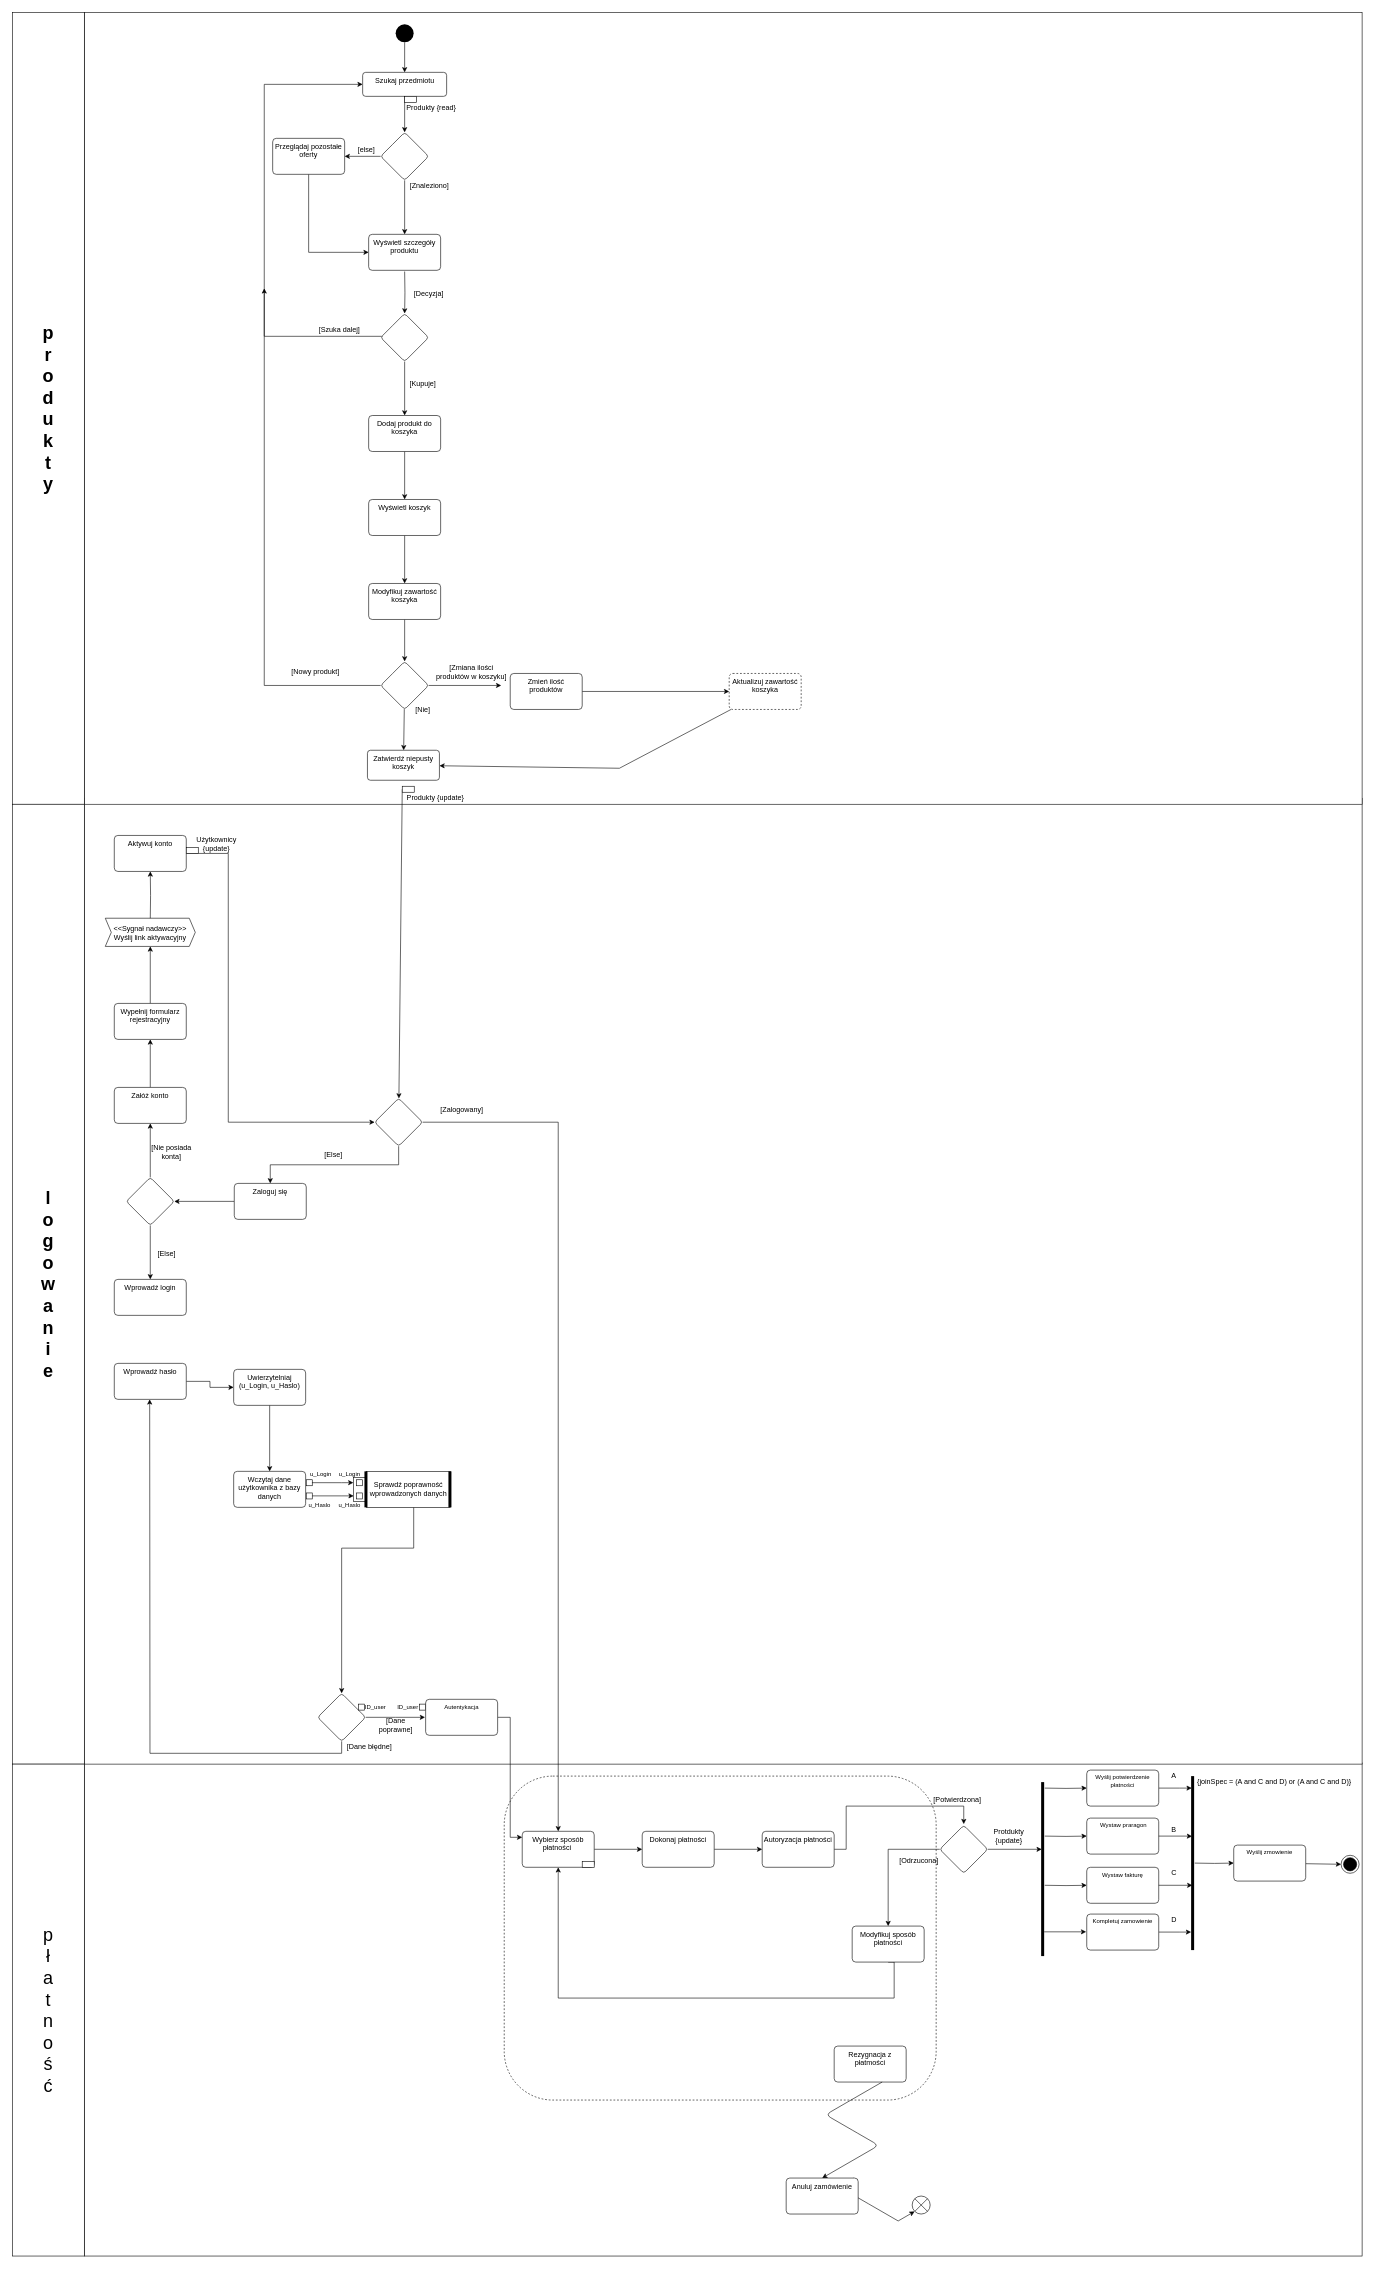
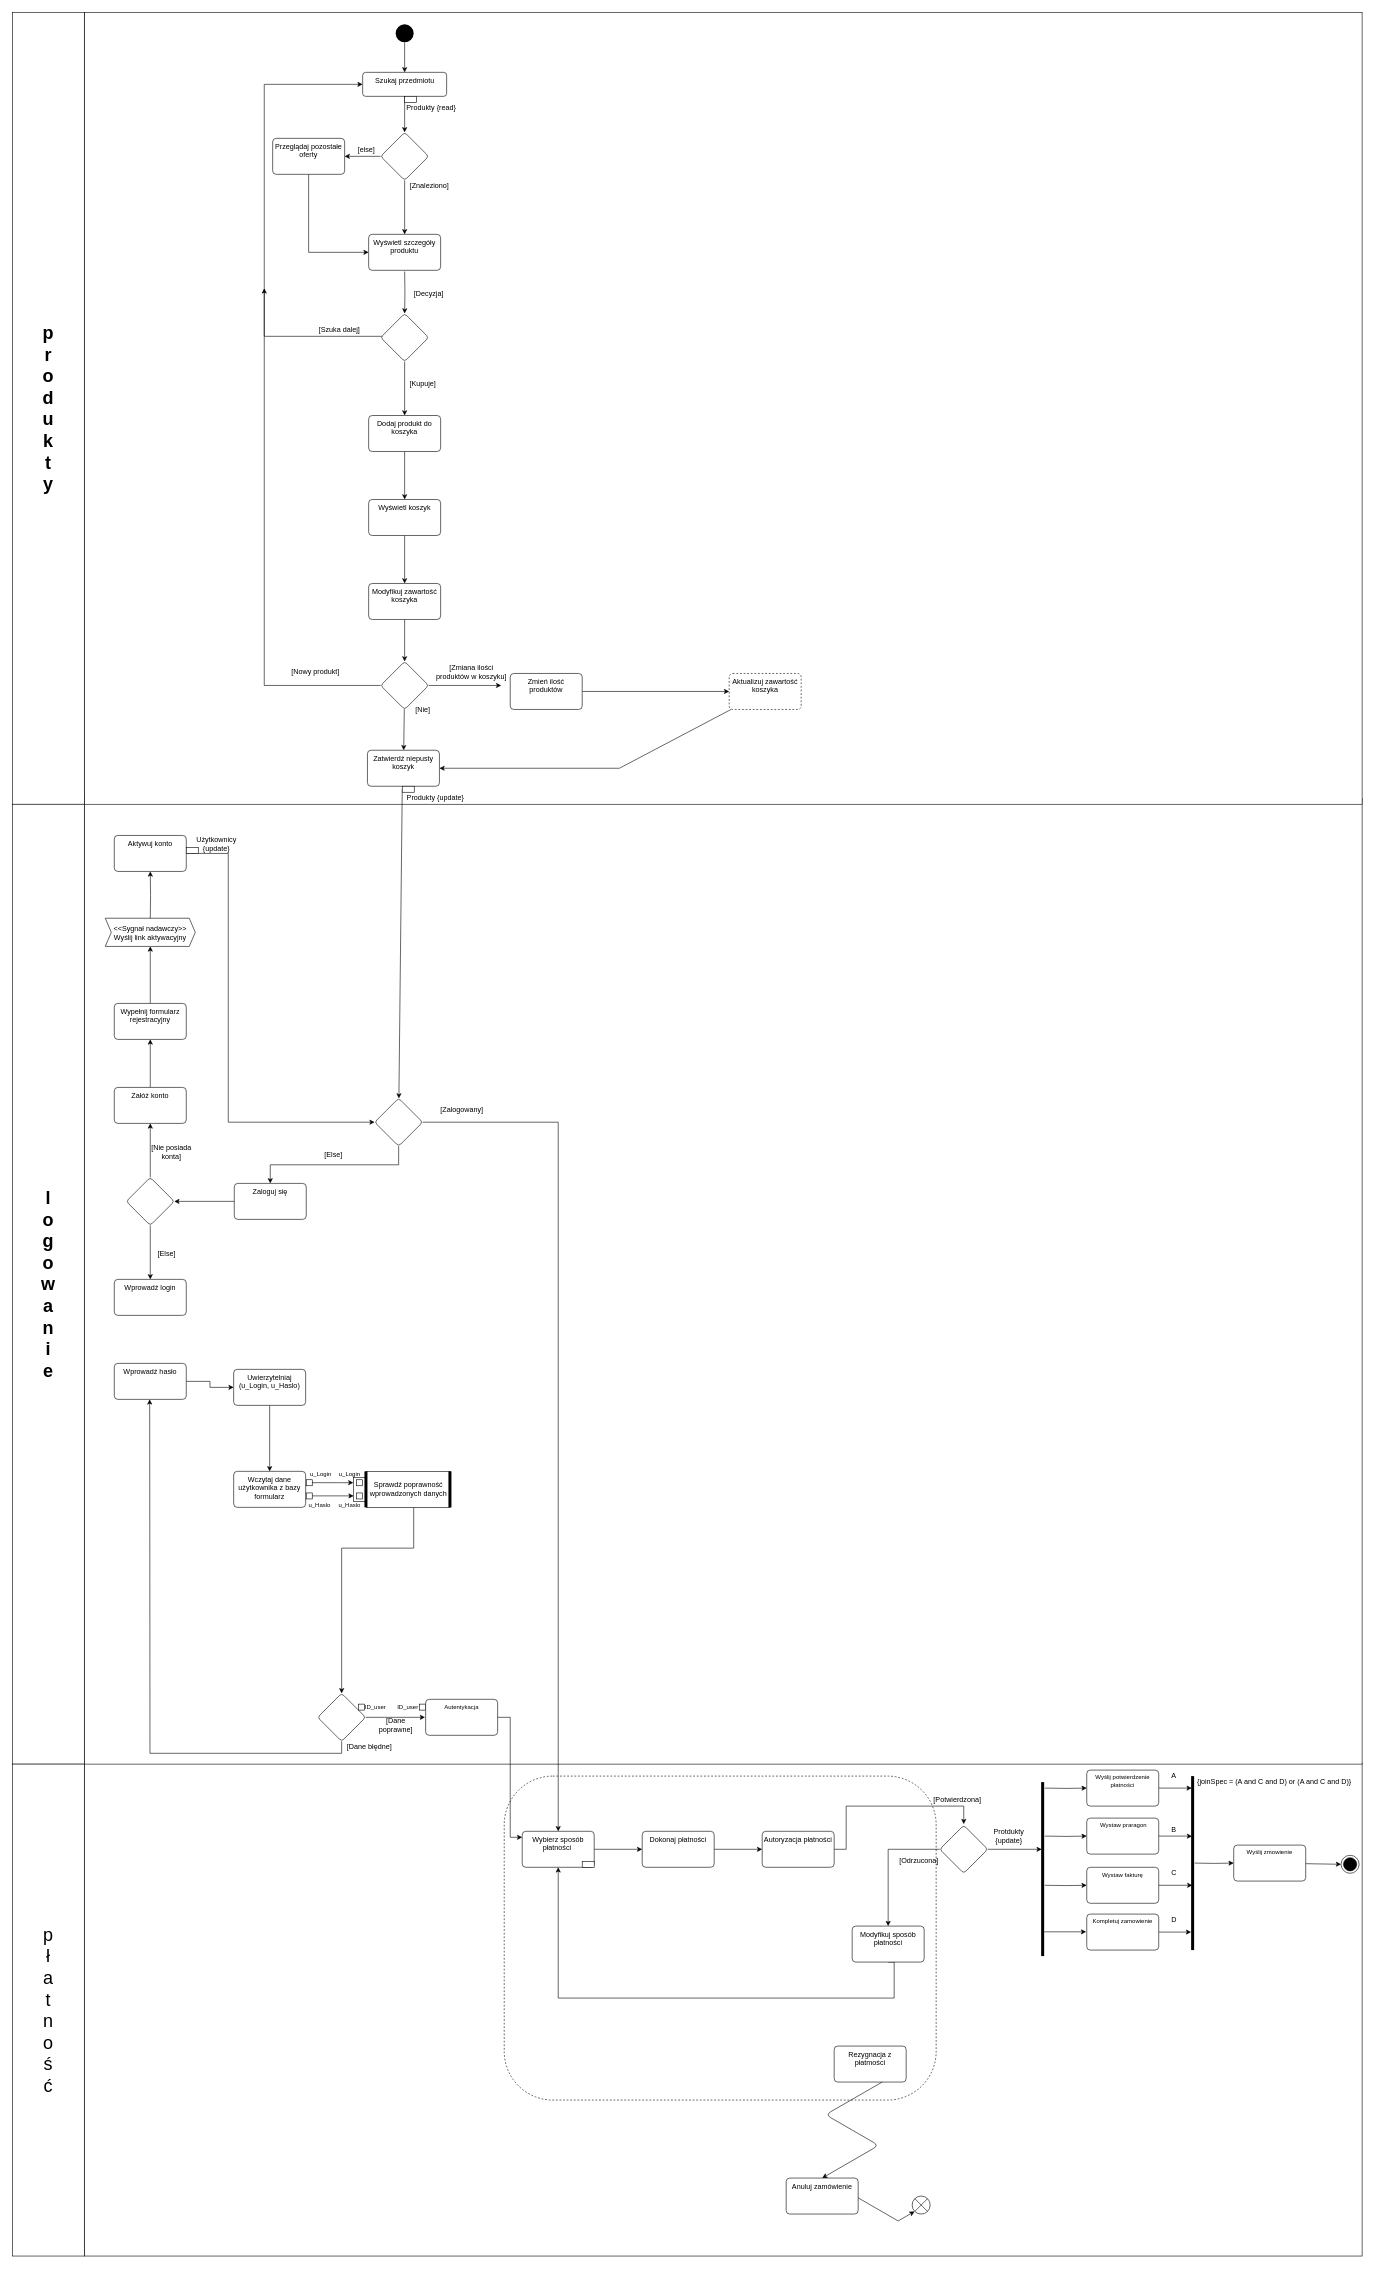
(404, 765) -> (404, 768)
(270, 1489) -> (270, 1489)
